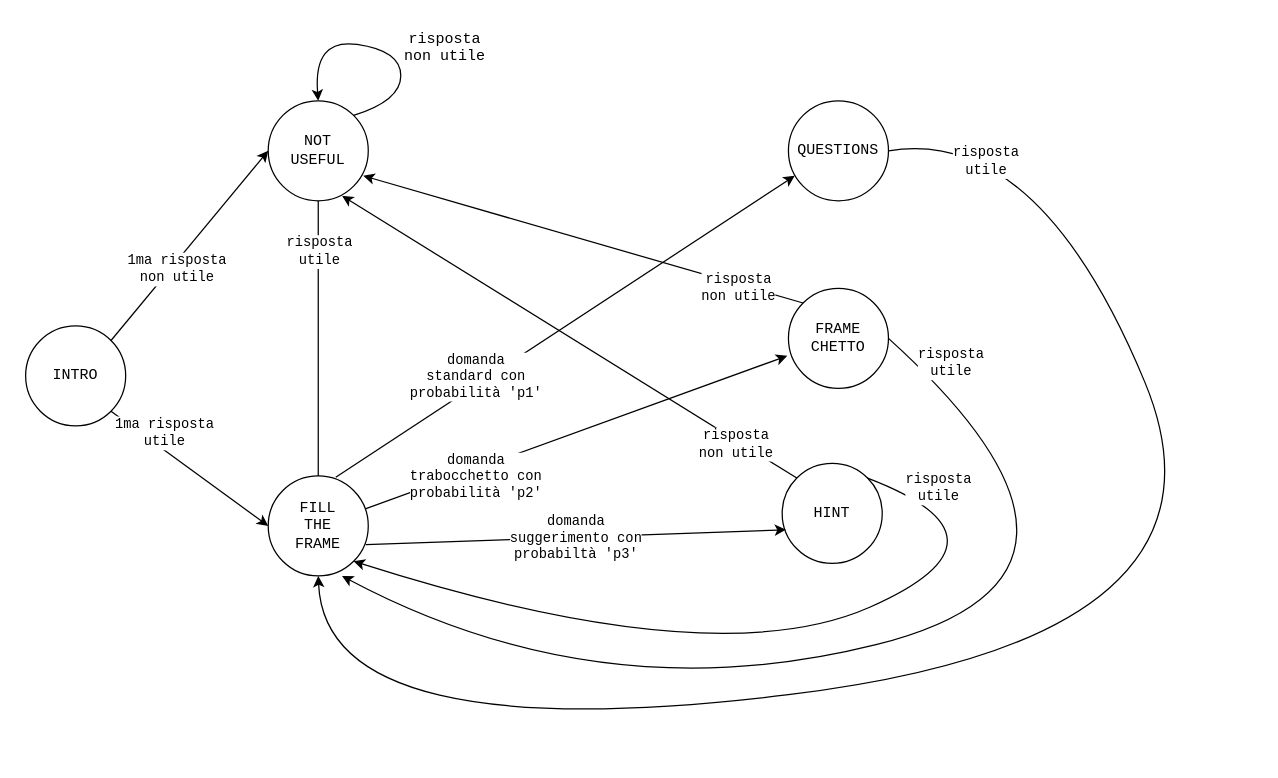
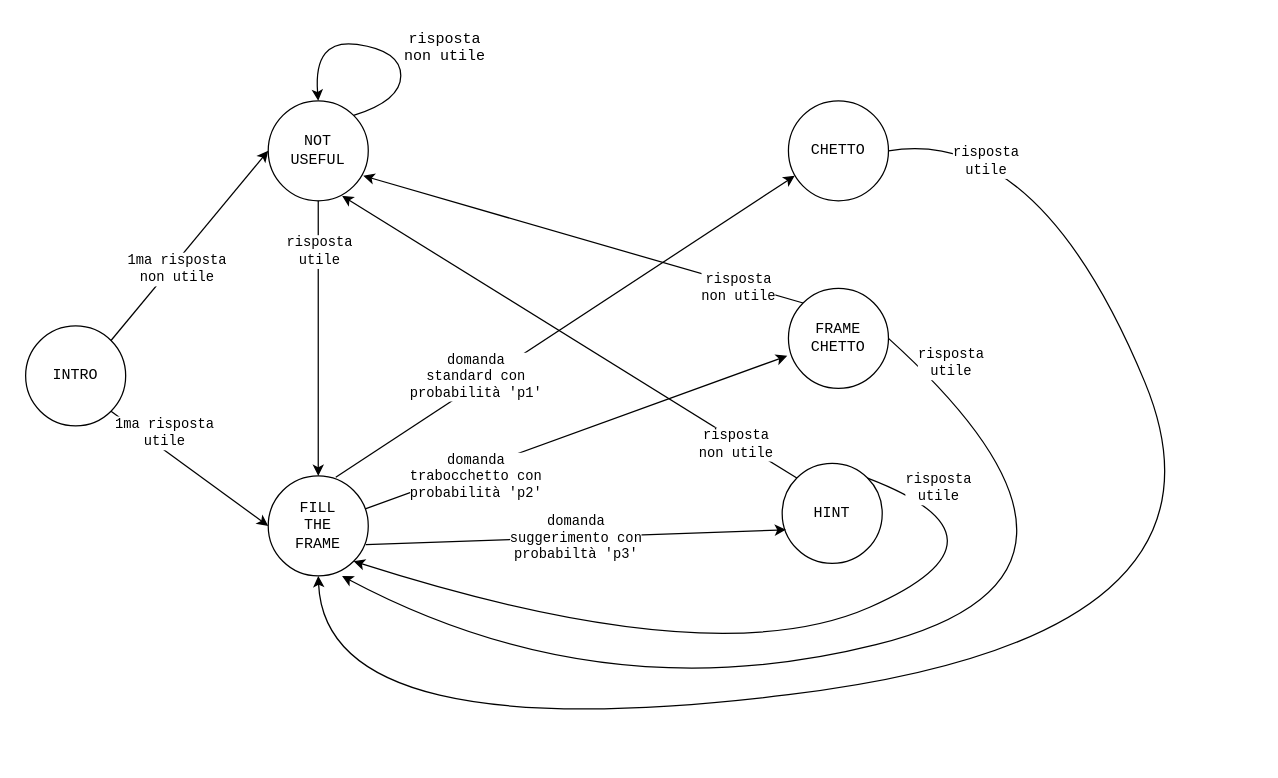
(838, 151) -> (838, 151)
(318, 469) -> (318, 466)
